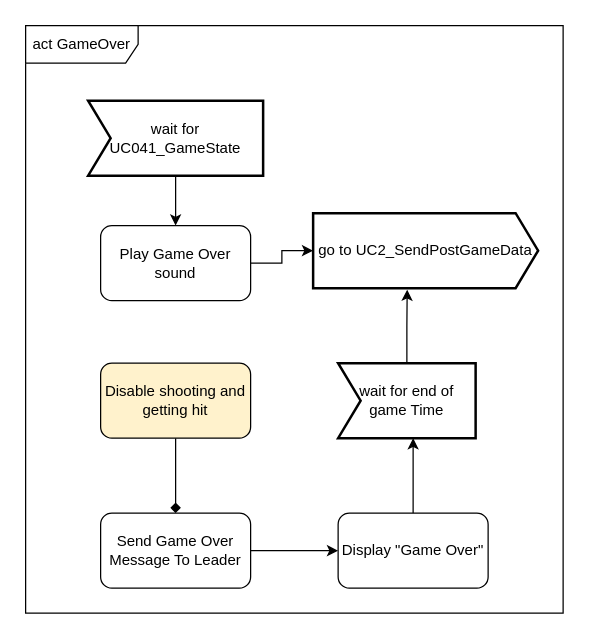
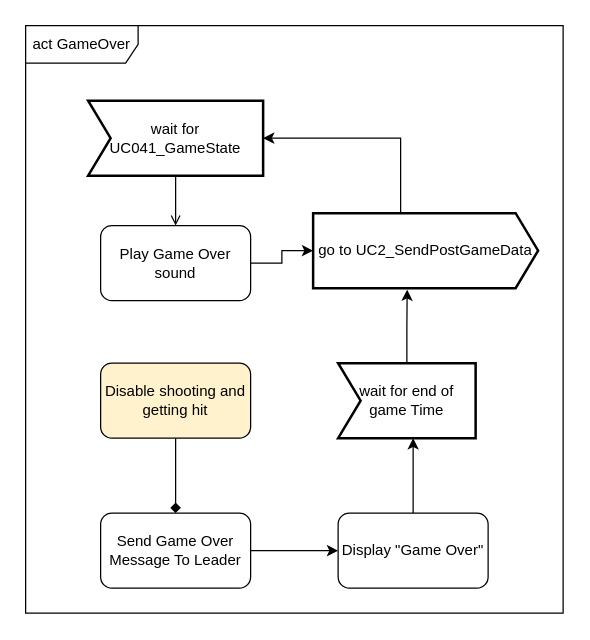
none -> (374, 138)
(176, 215) -> (176, 217)
